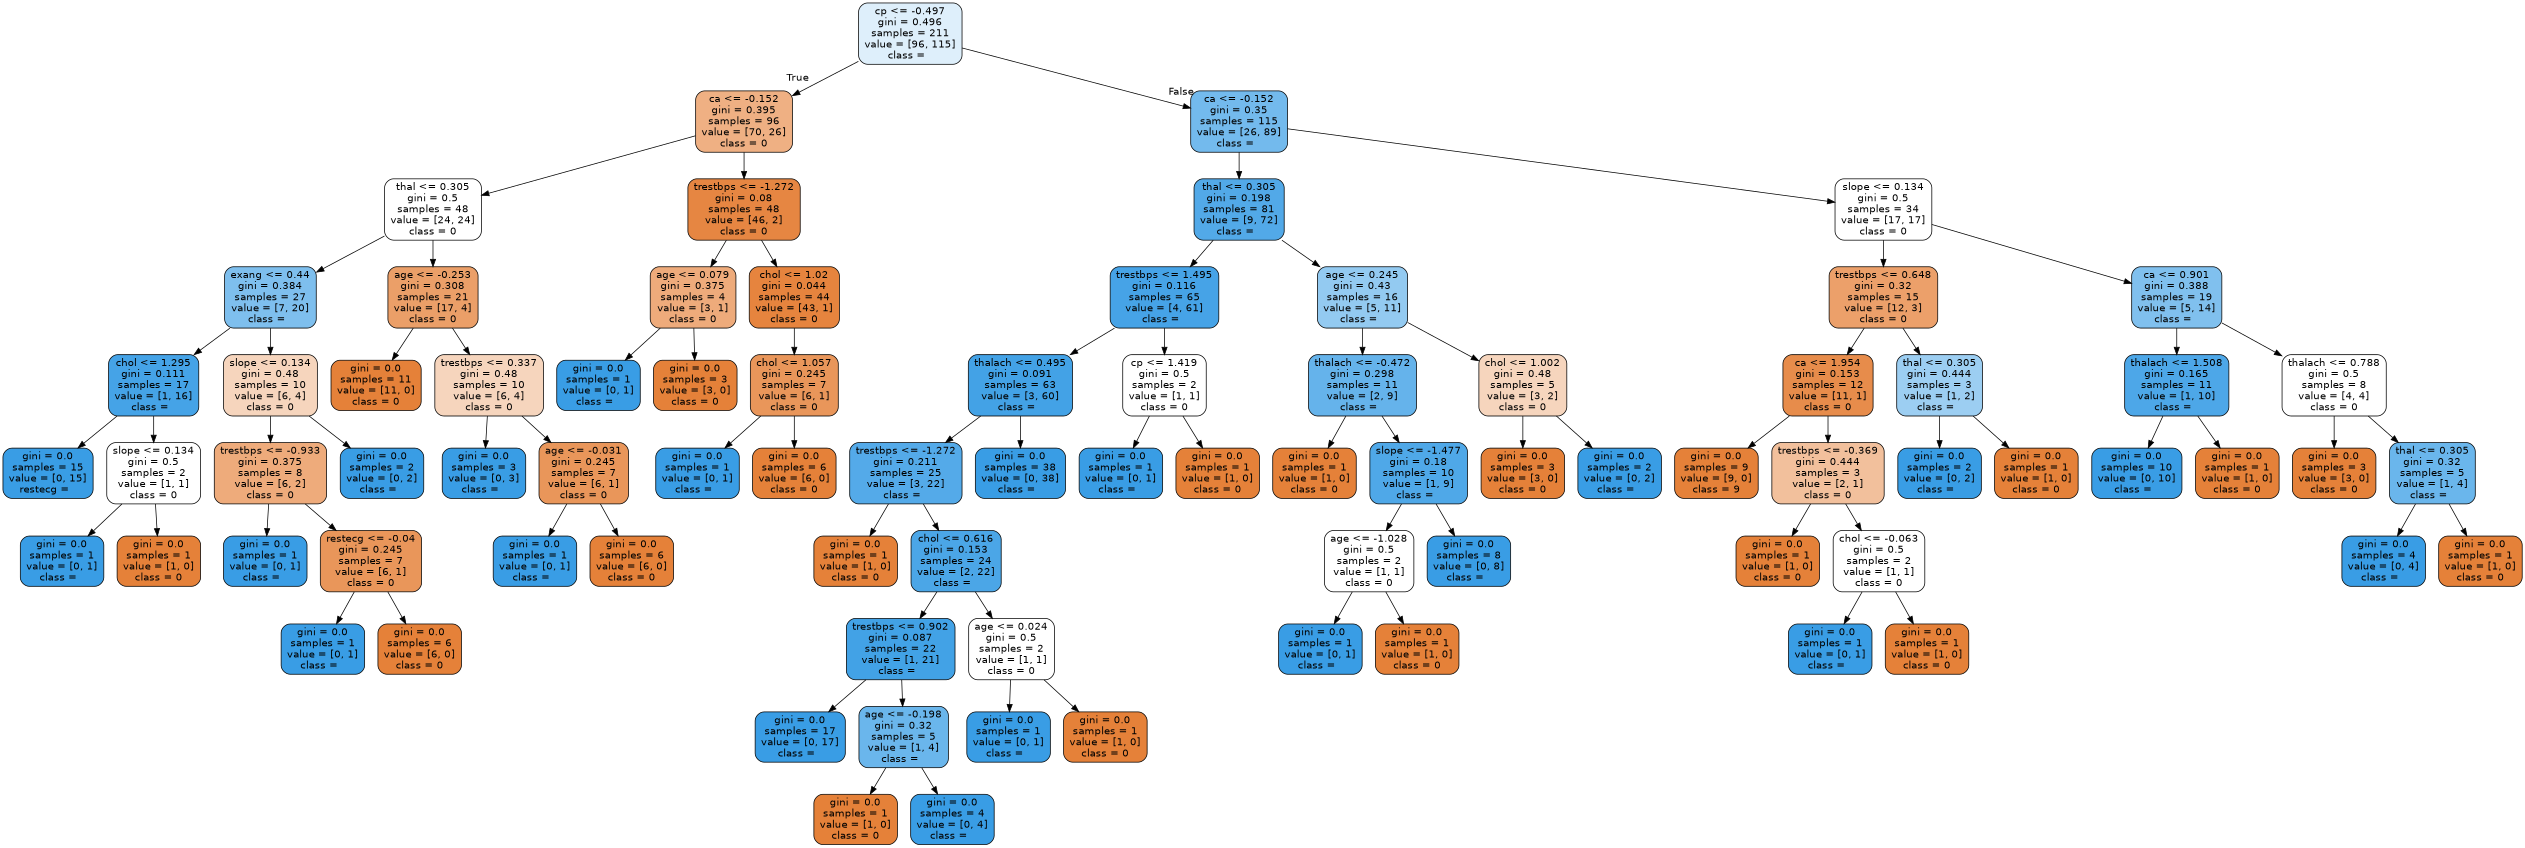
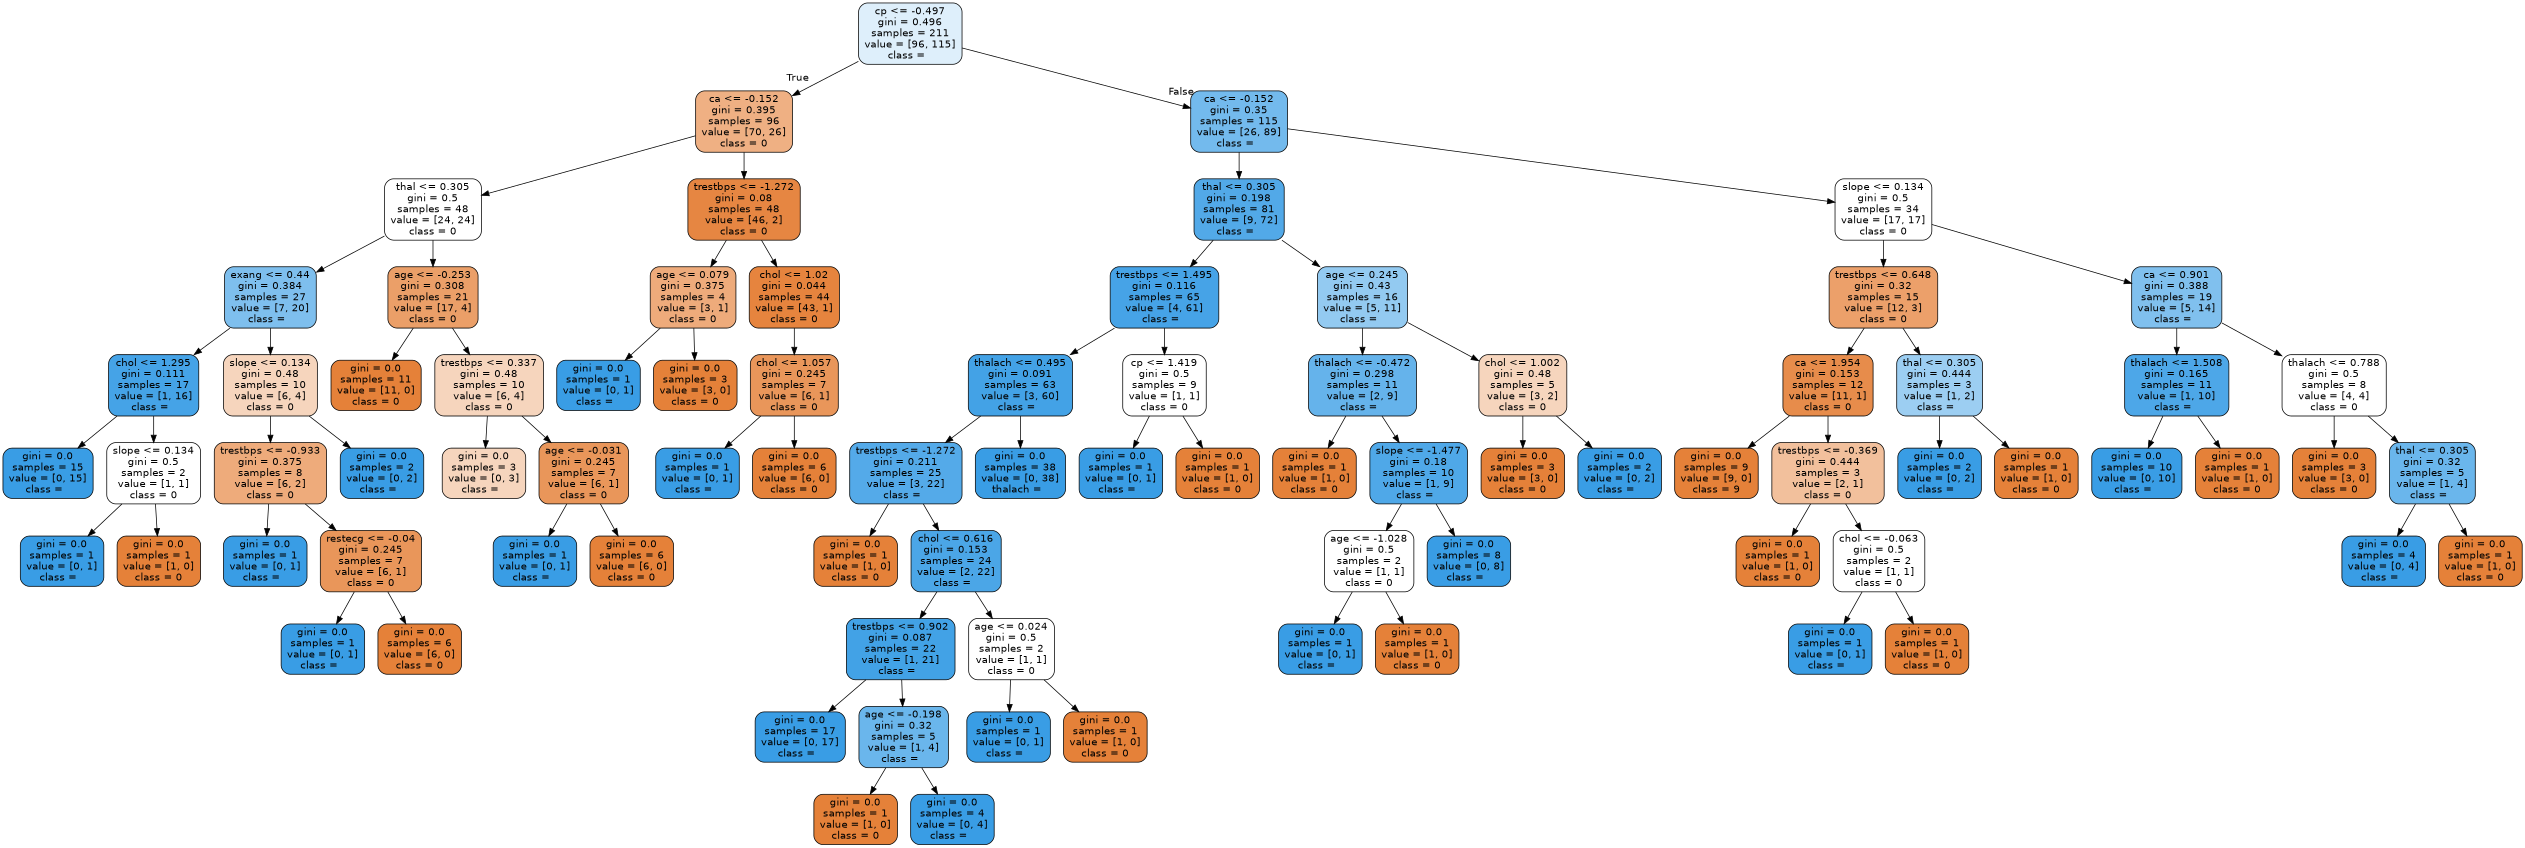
(1164, 385) -> (1164, 385)
(48, 473) -> (48, 473)
(484, 473) -> (484, 473)
(1020, 473) -> (1020, 473)
